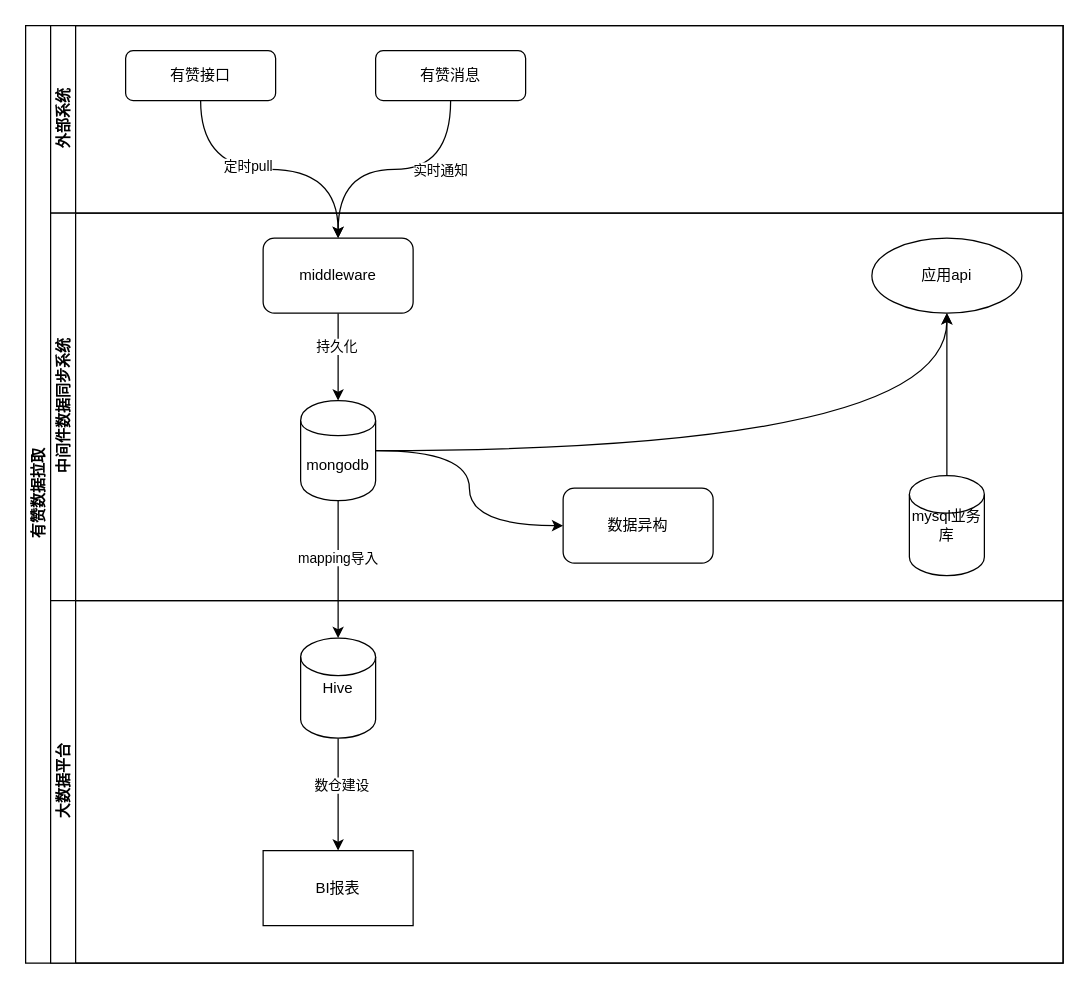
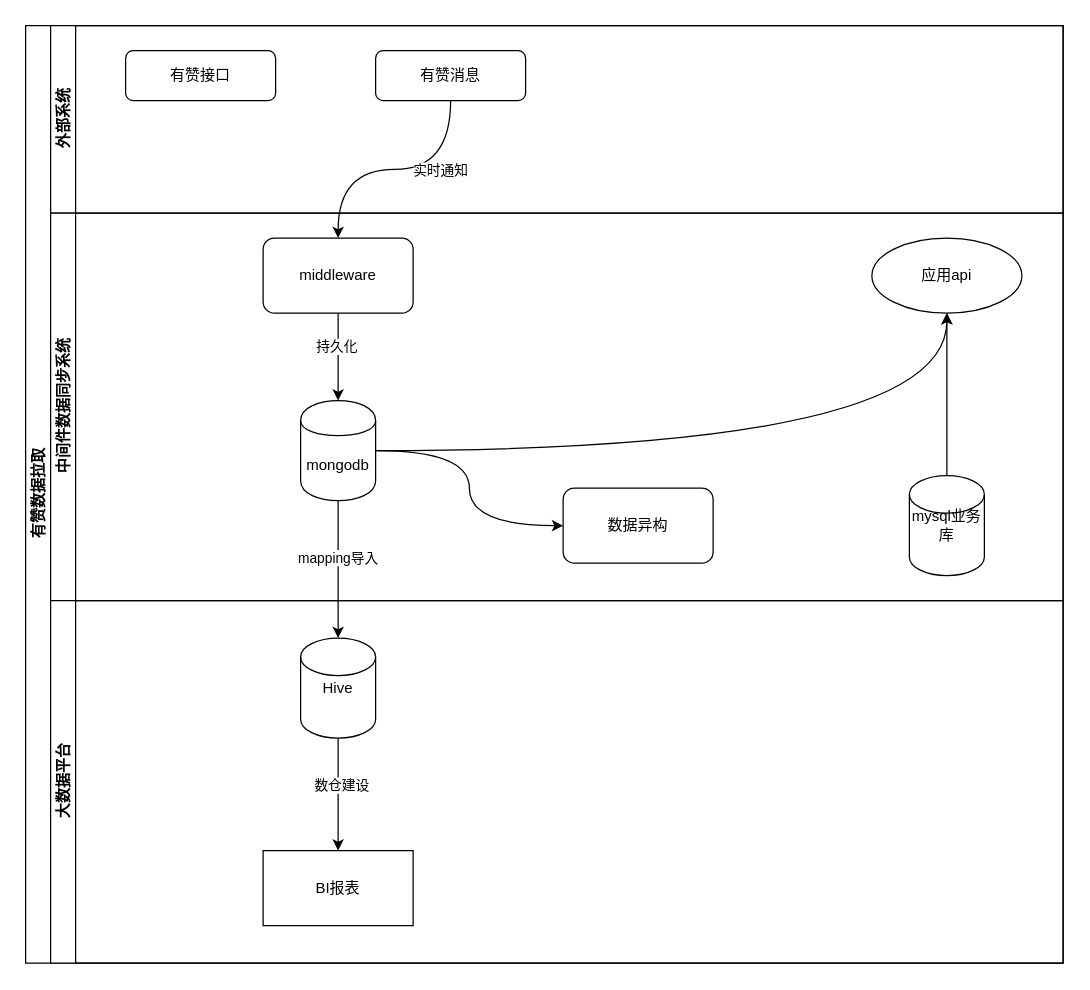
(256, 169) -> none
